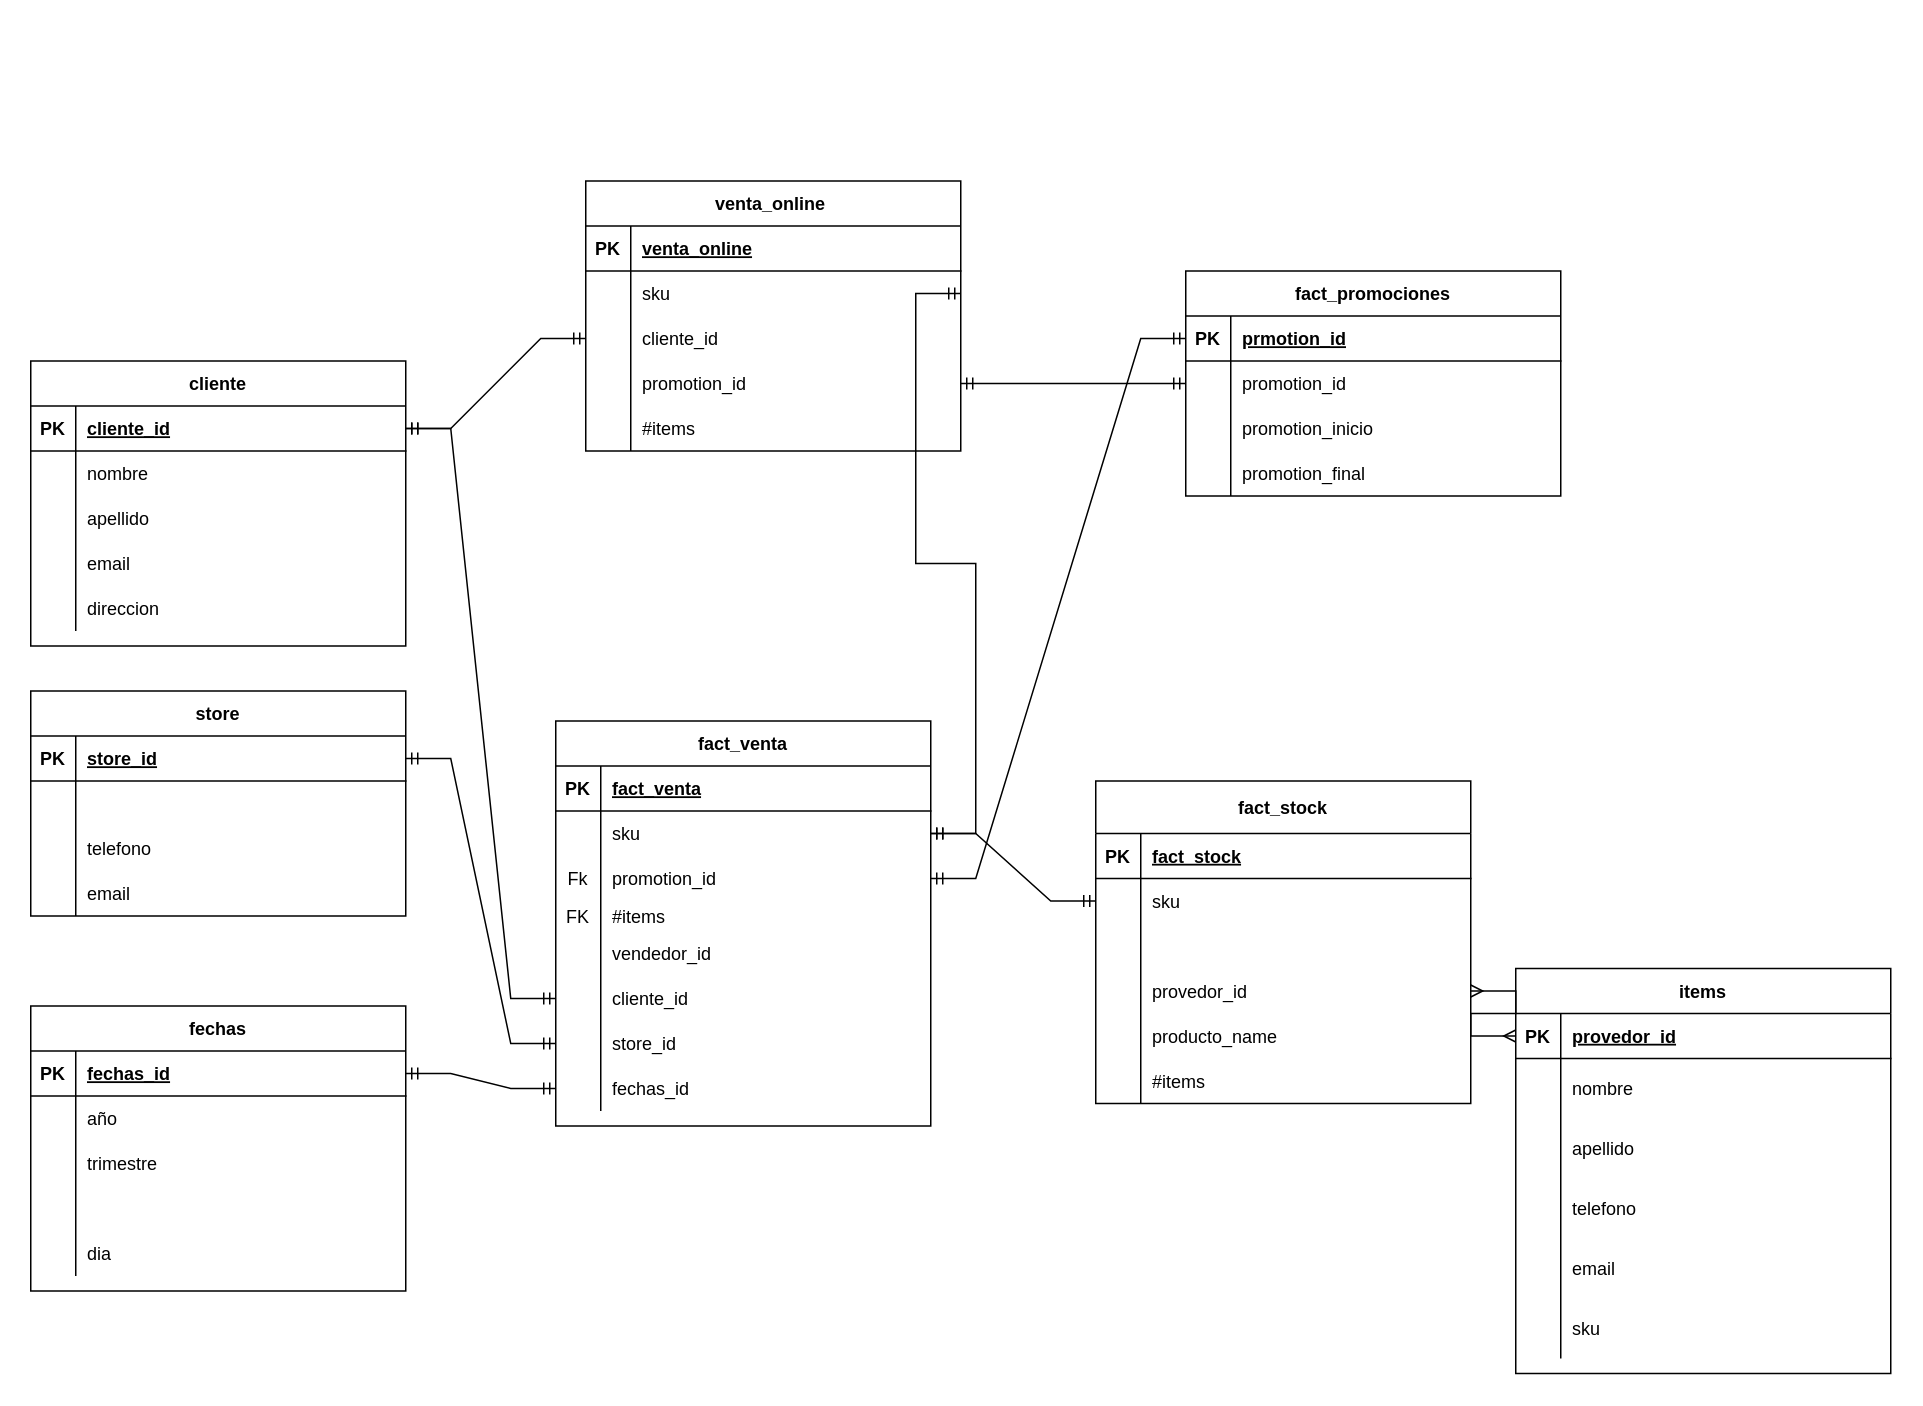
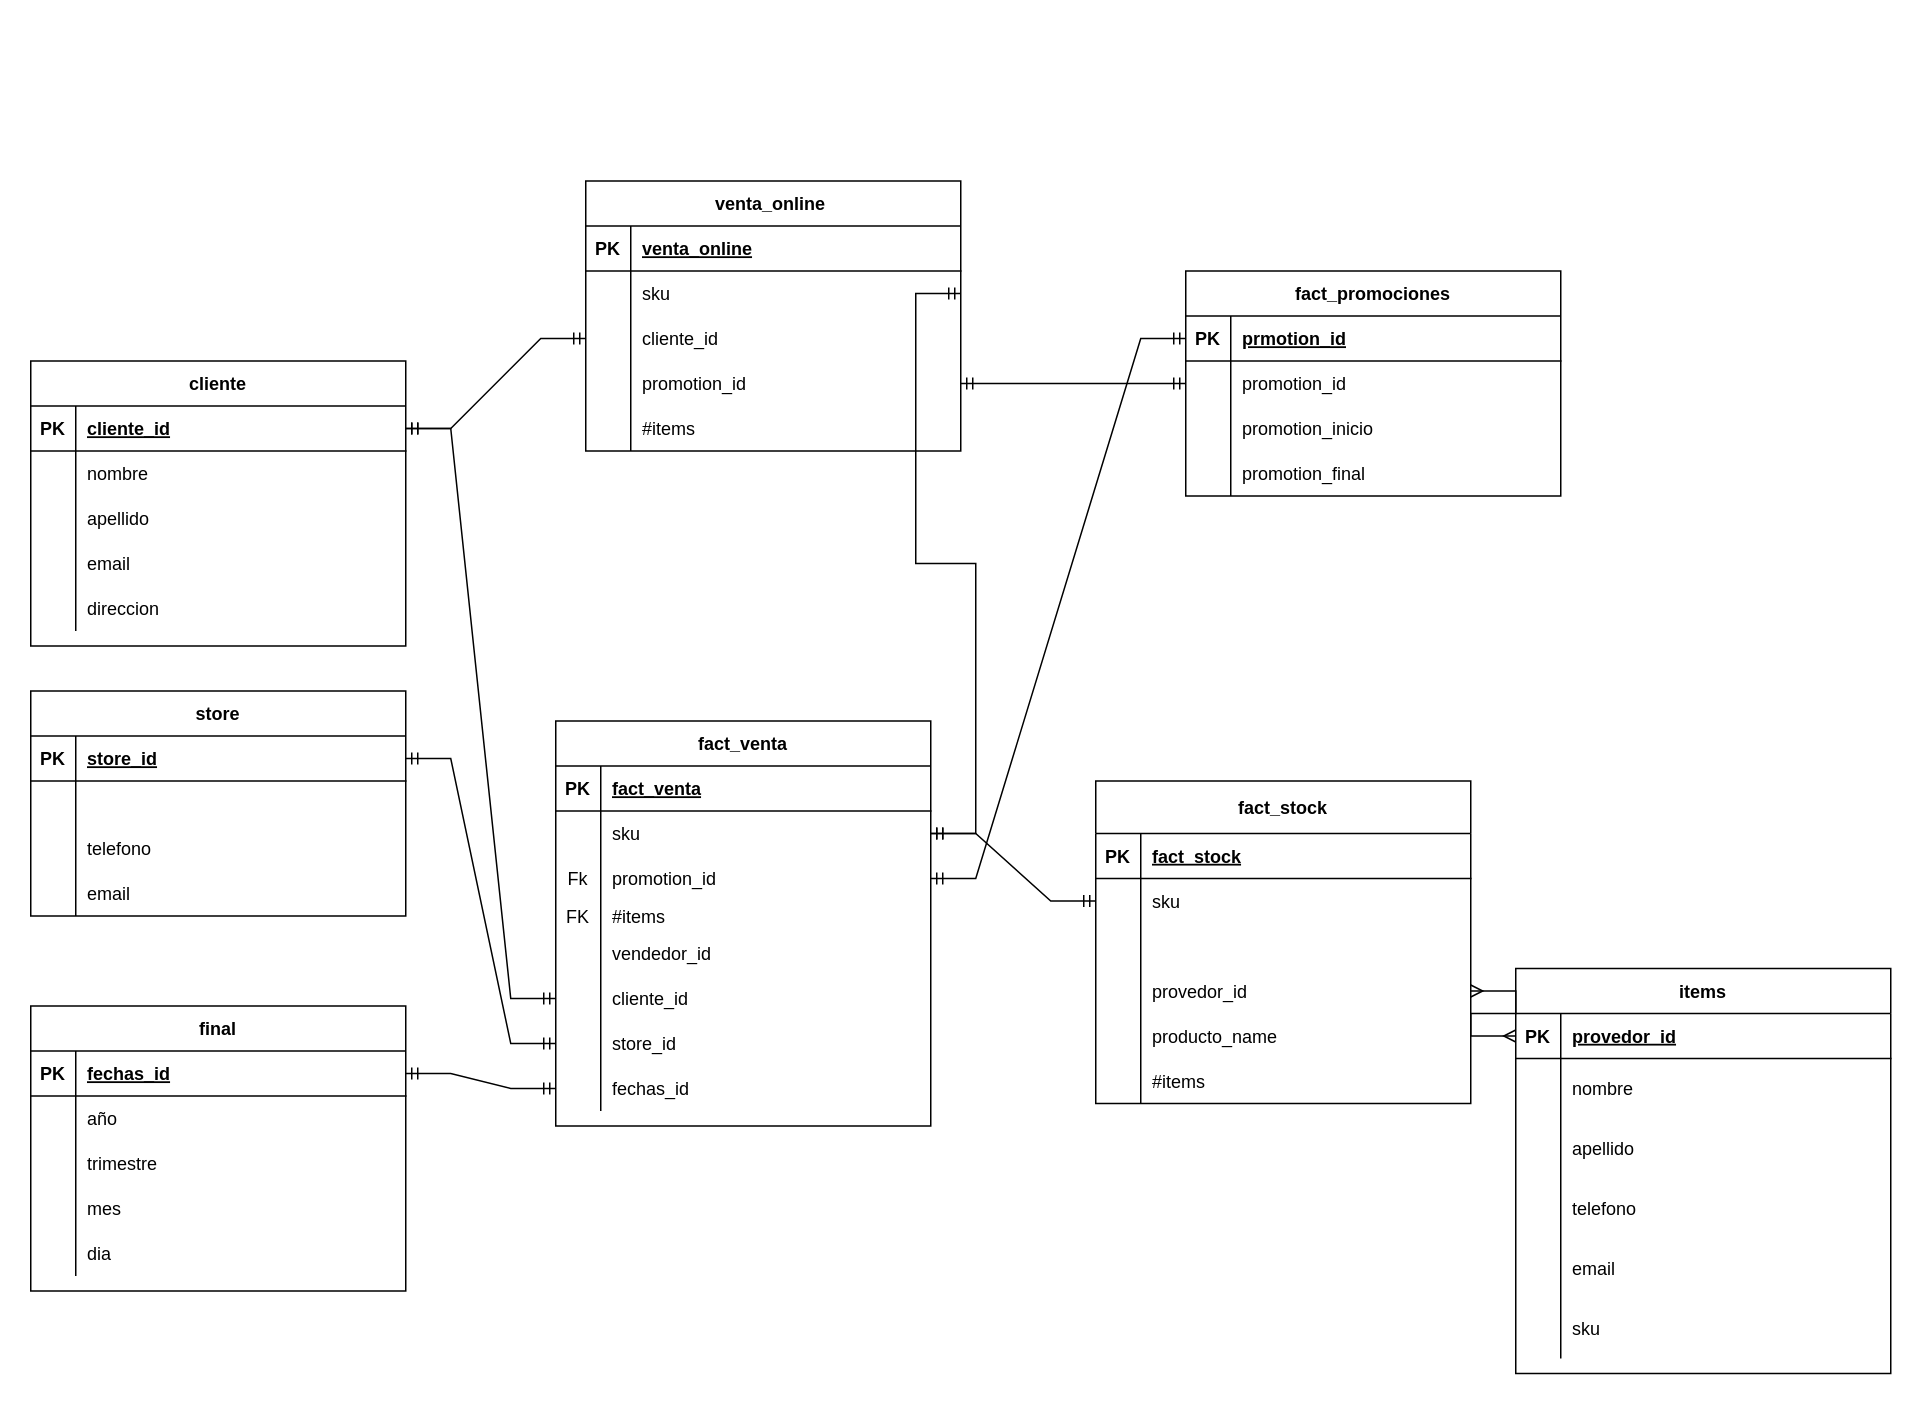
(218, 1029) -> (218, 1029)
none -> (241, 1208)
